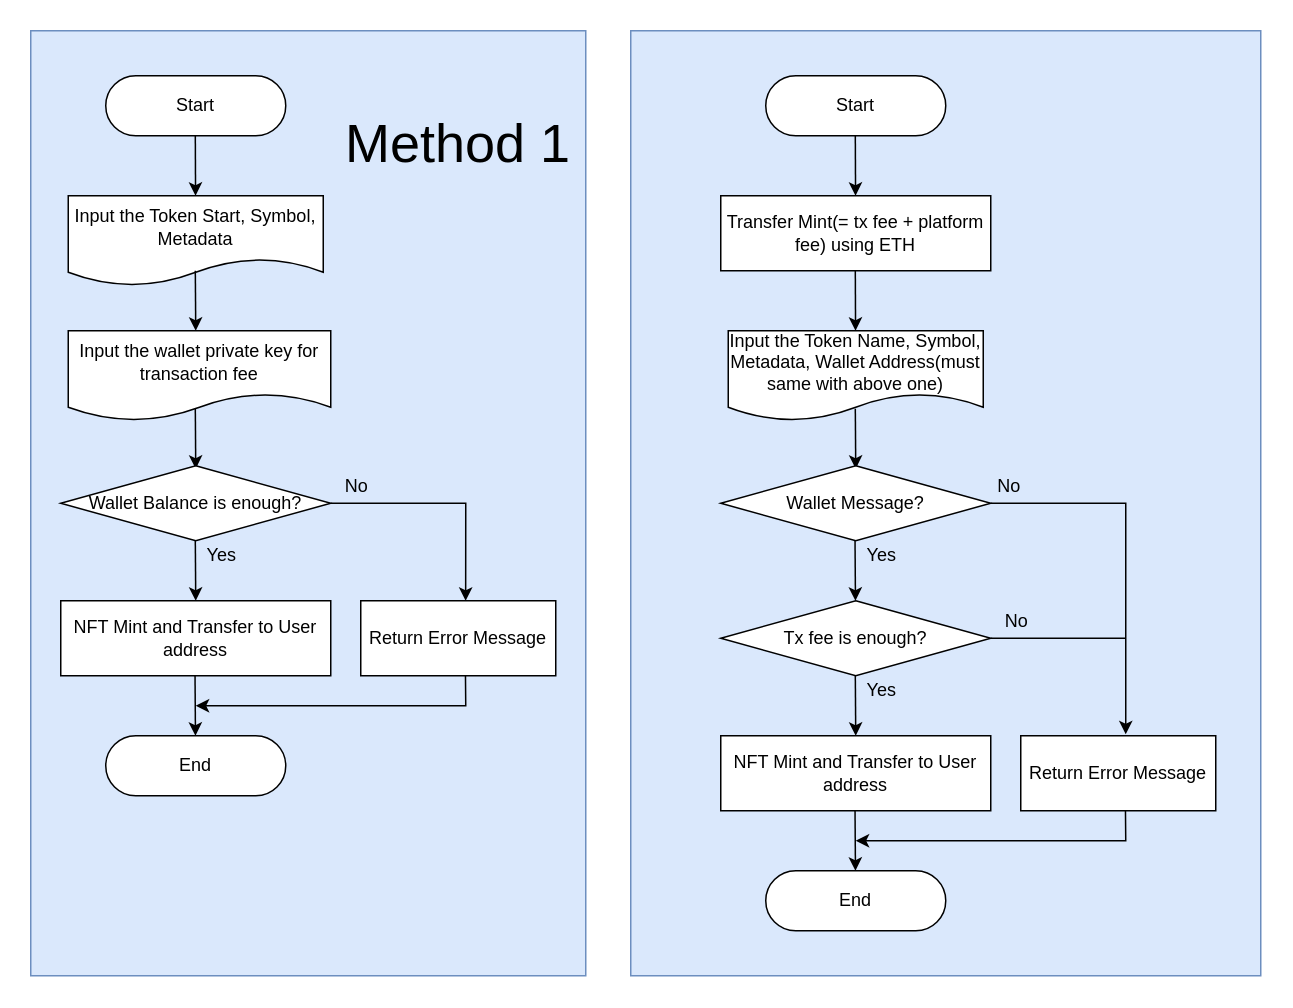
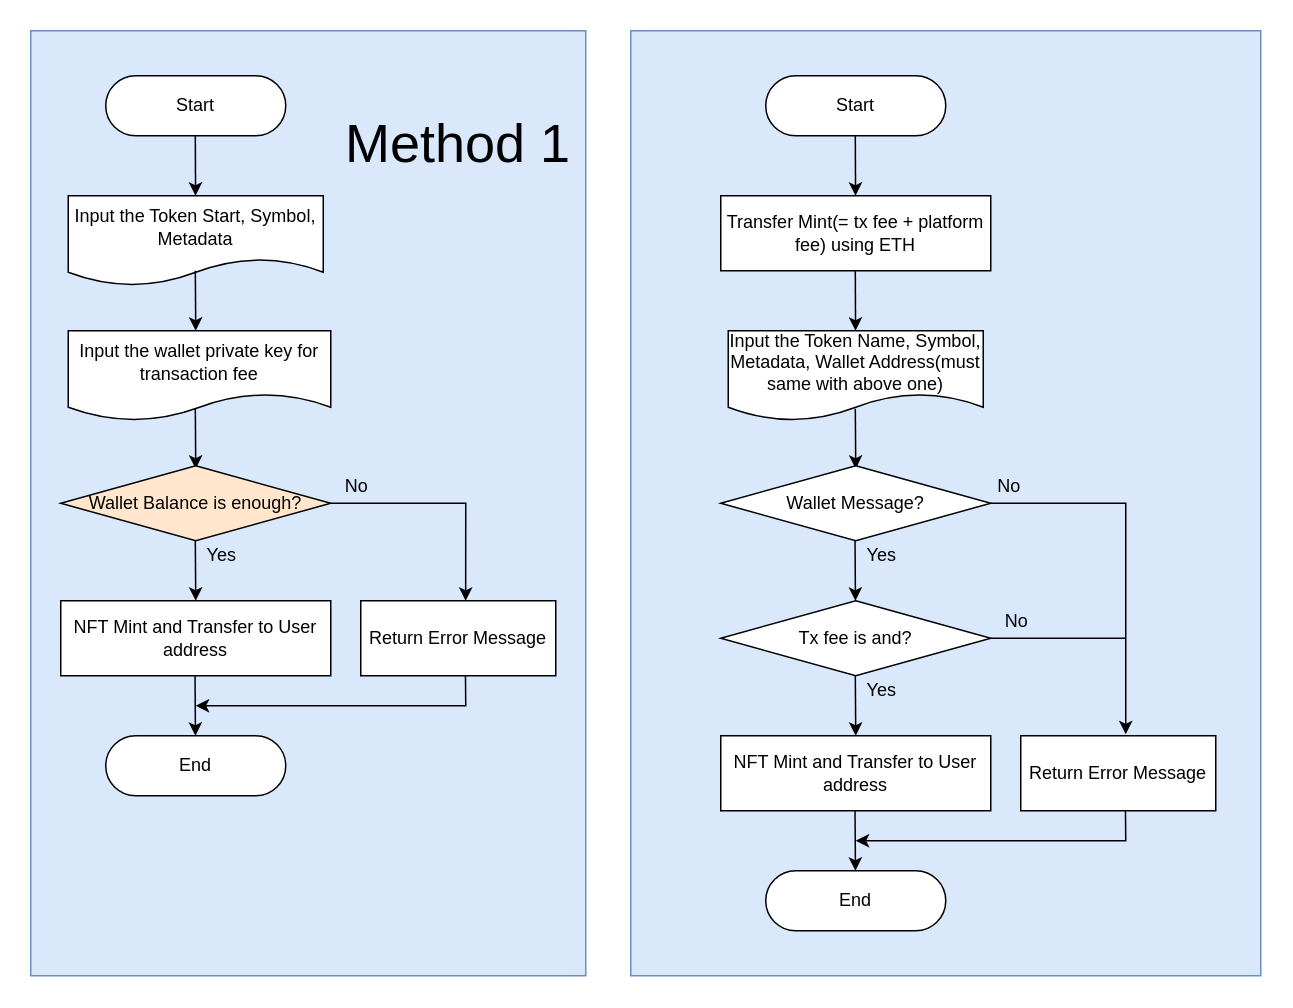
(196, 503) -> (196, 503)
(856, 638) -> (856, 638)
